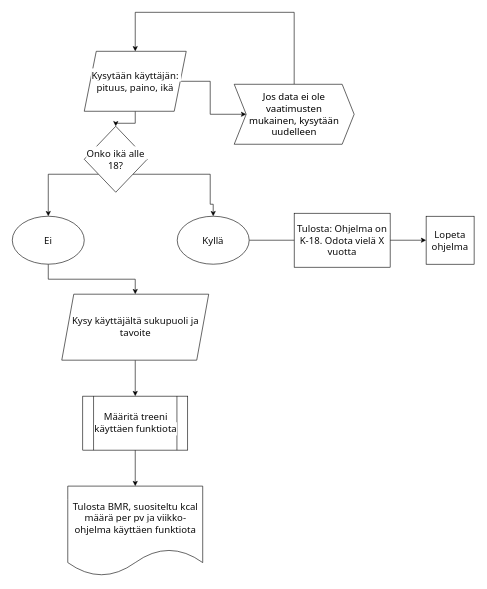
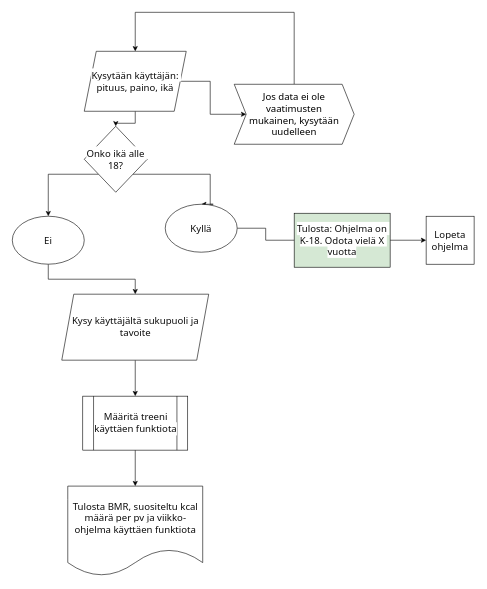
(213, 240) -> (201, 228)
(342, 240) -> (342, 240)
